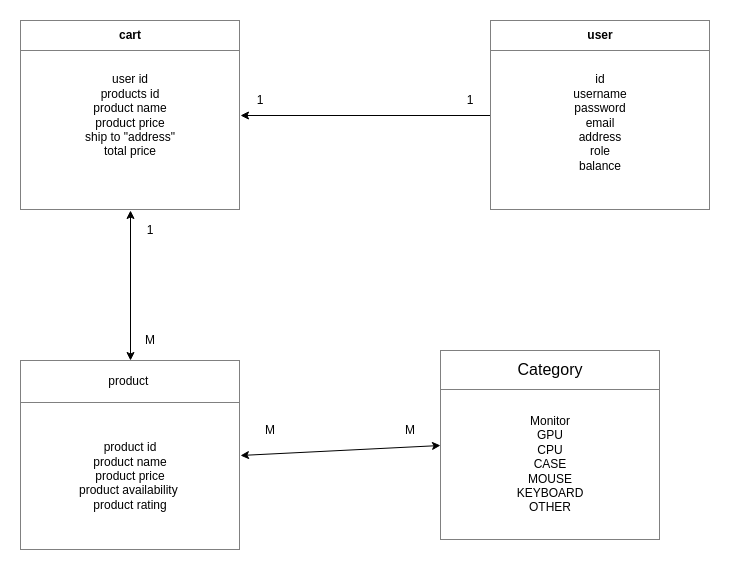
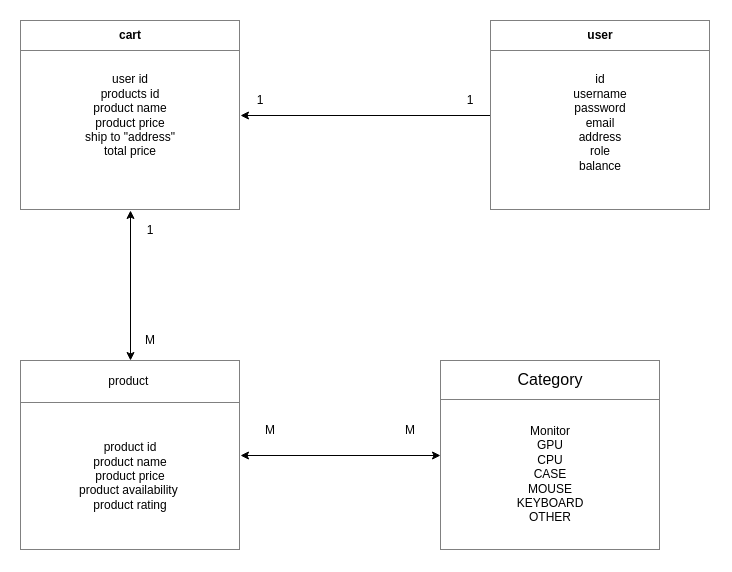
(551, 446) -> (551, 456)
